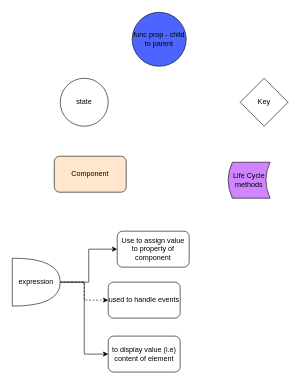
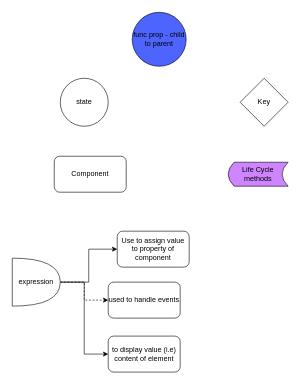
(90, 174) -> (90, 174)
(249, 180) -> (258, 174)
